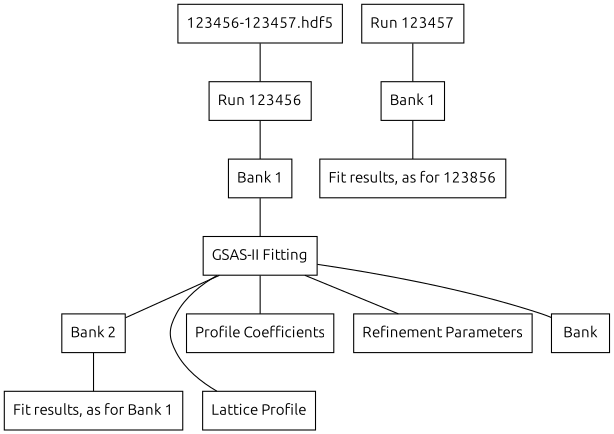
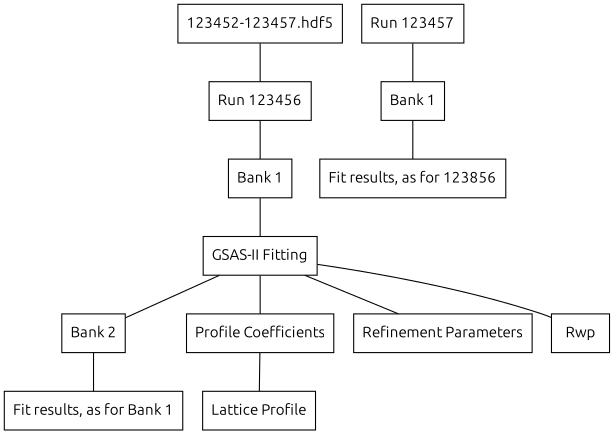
(260, 24) -> (260, 24)
(170, 333) -> (260, 372)
(581, 333) -> (581, 333)
